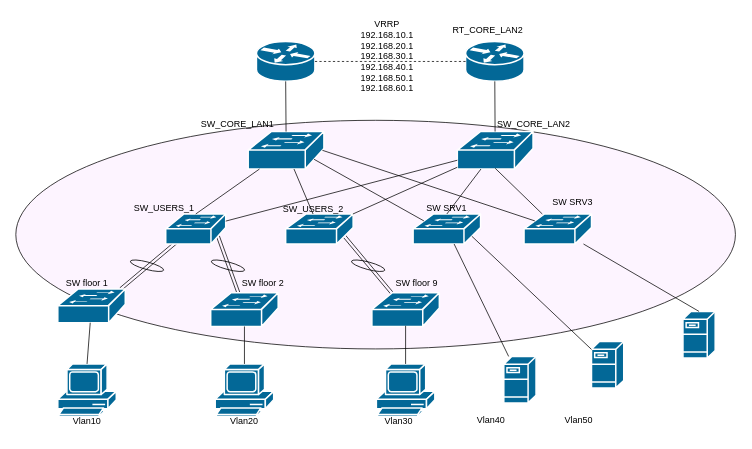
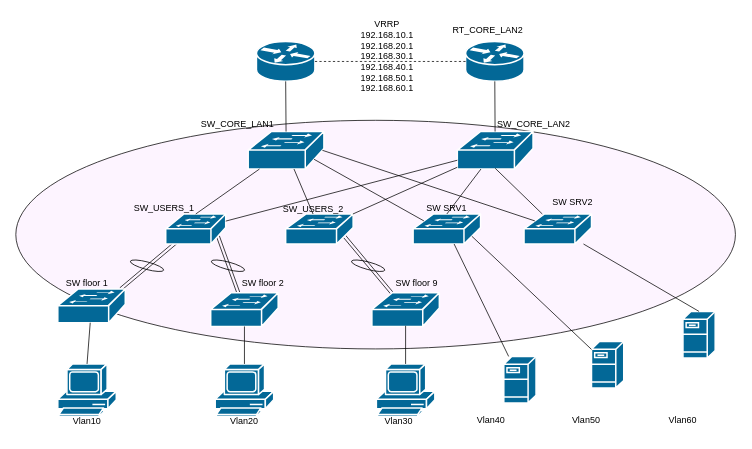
(573, 203) -> (573, 203)
(579, 420) -> (586, 420)
none -> (683, 420)
